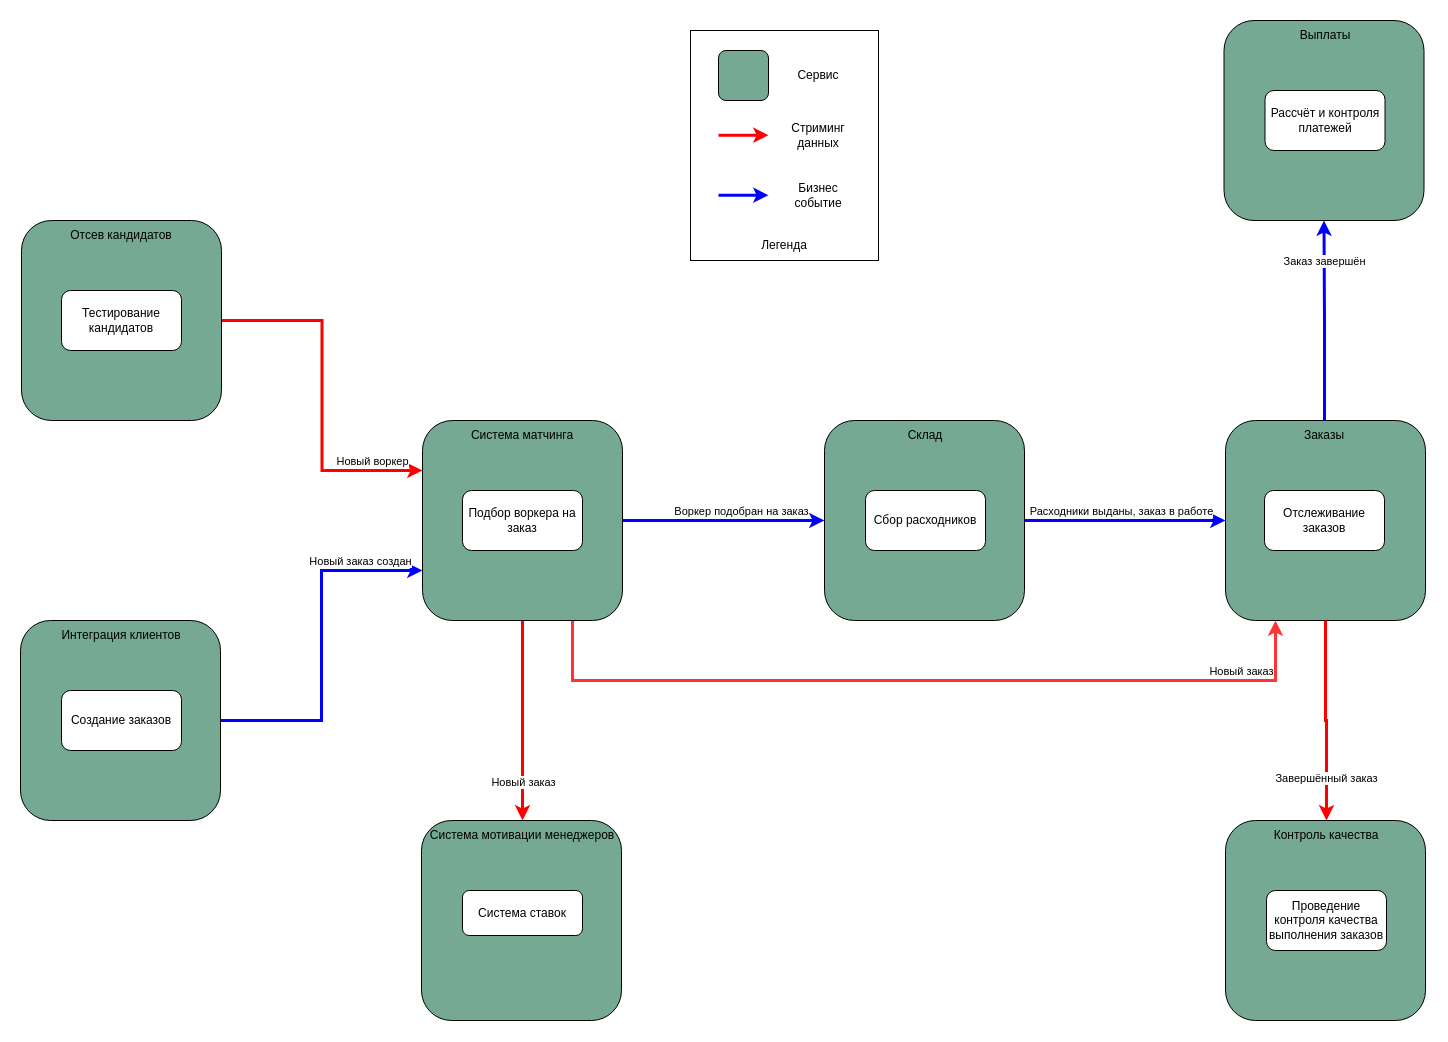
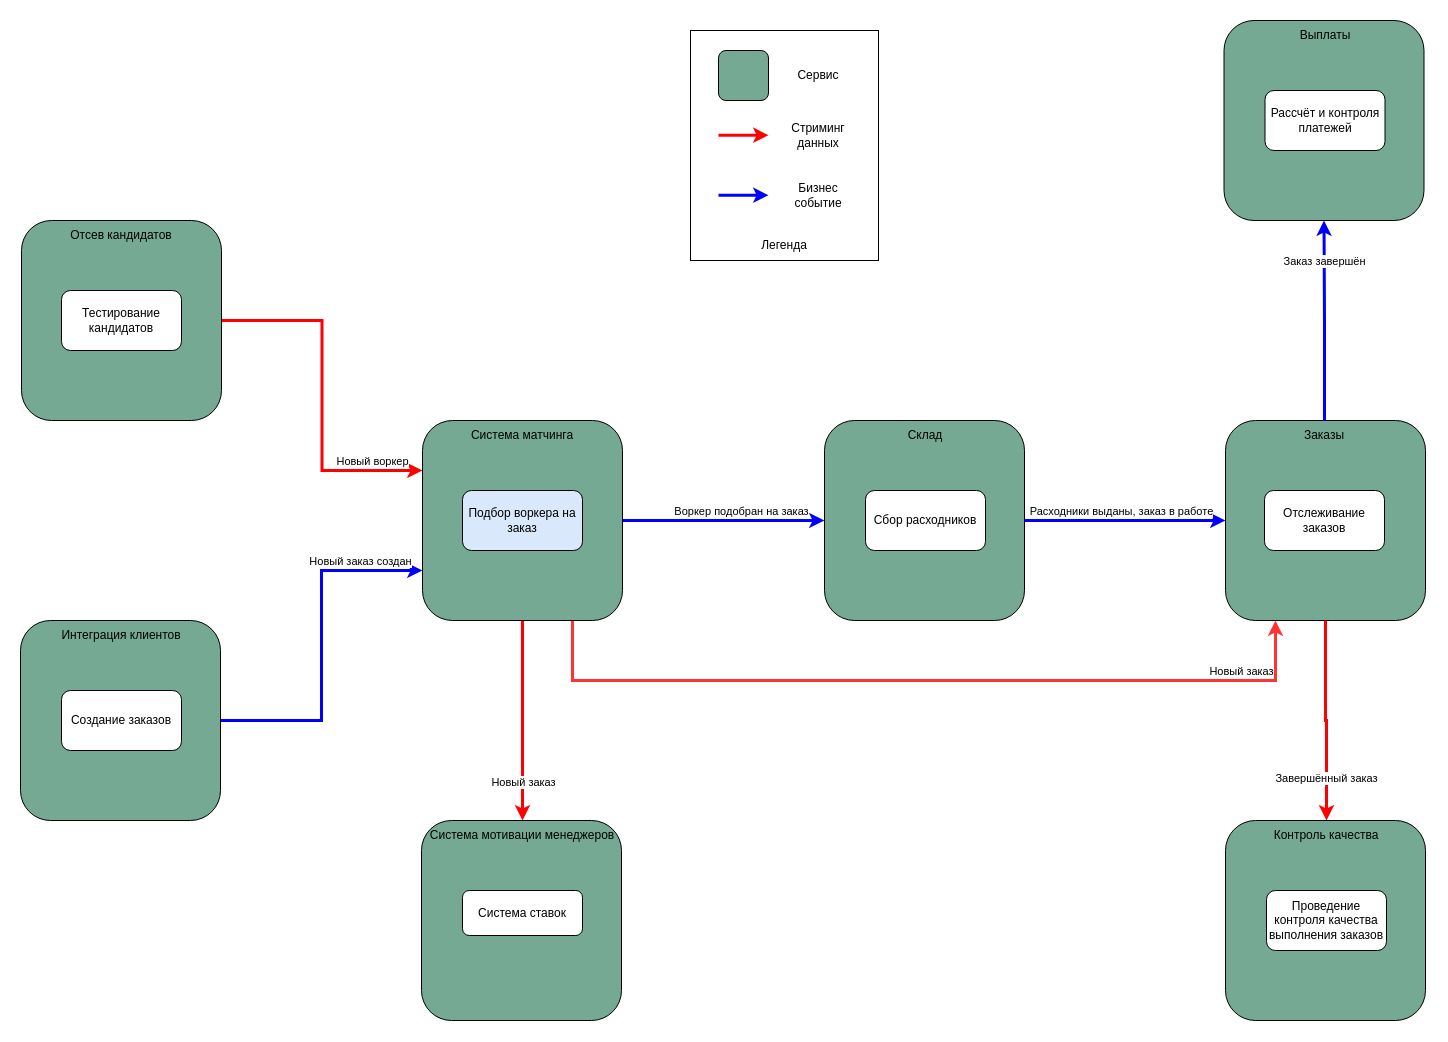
(523, 521) -> (523, 521)
